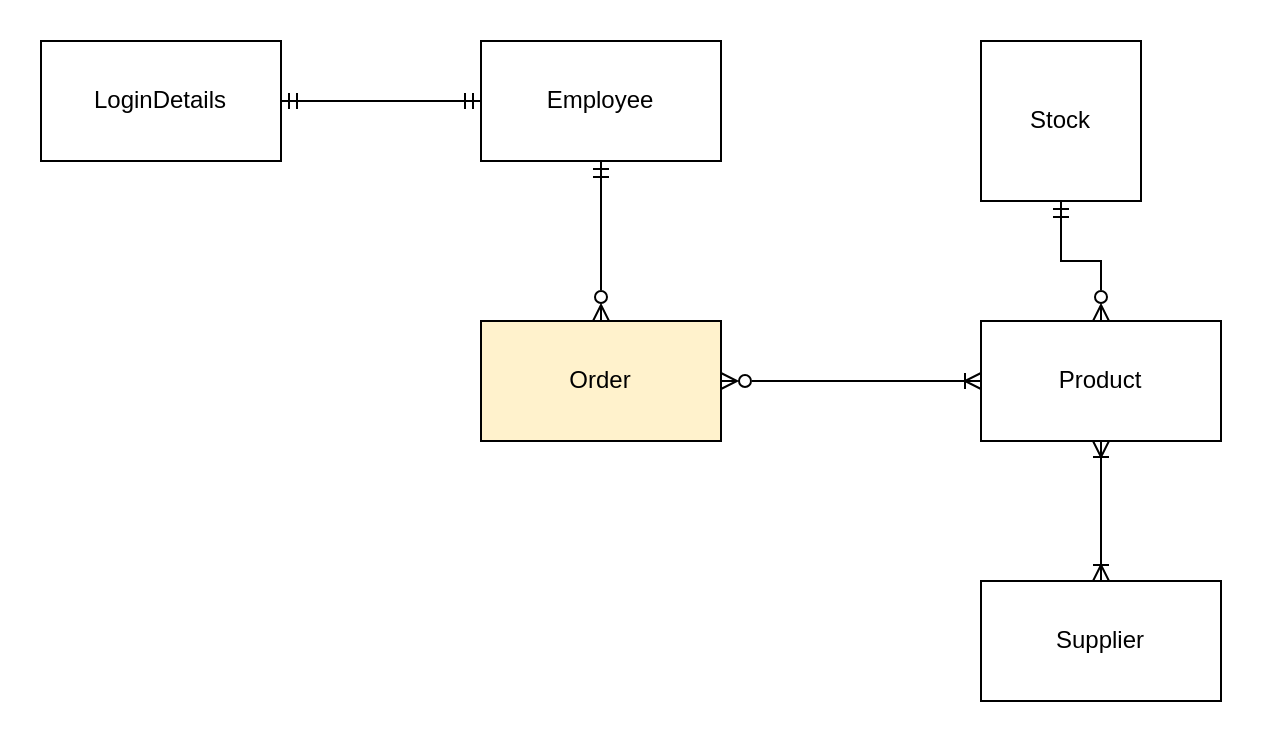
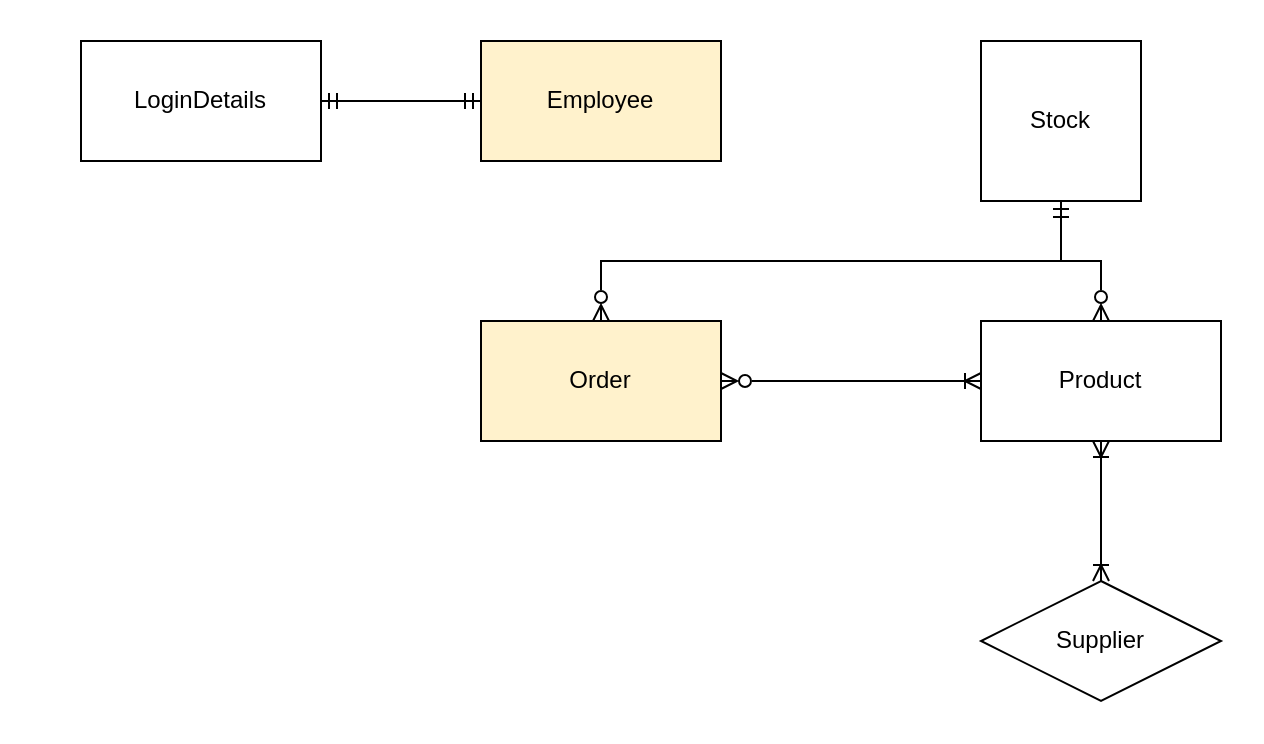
(161, 101) -> (201, 101)
(601, 101) -> (601, 101)
(601, 212) -> (828, 261)
(1101, 641) -> (1101, 641)
